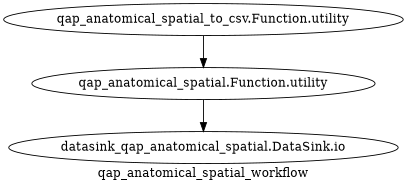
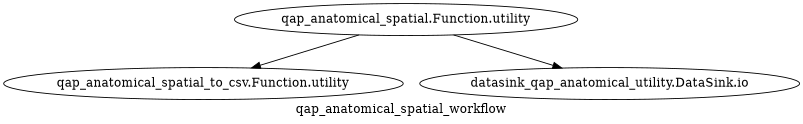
(203, 47) -> (309, 50)
(203, 148) -> (610, 84)
